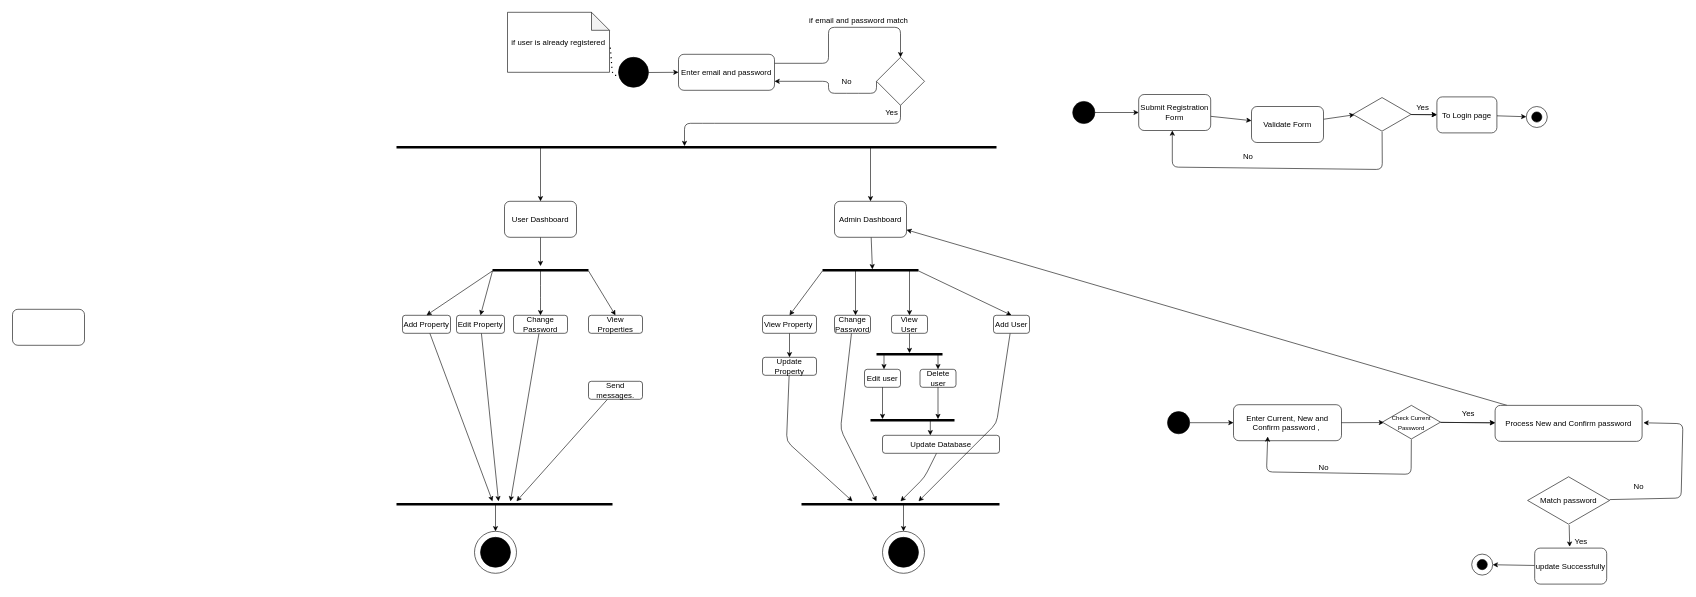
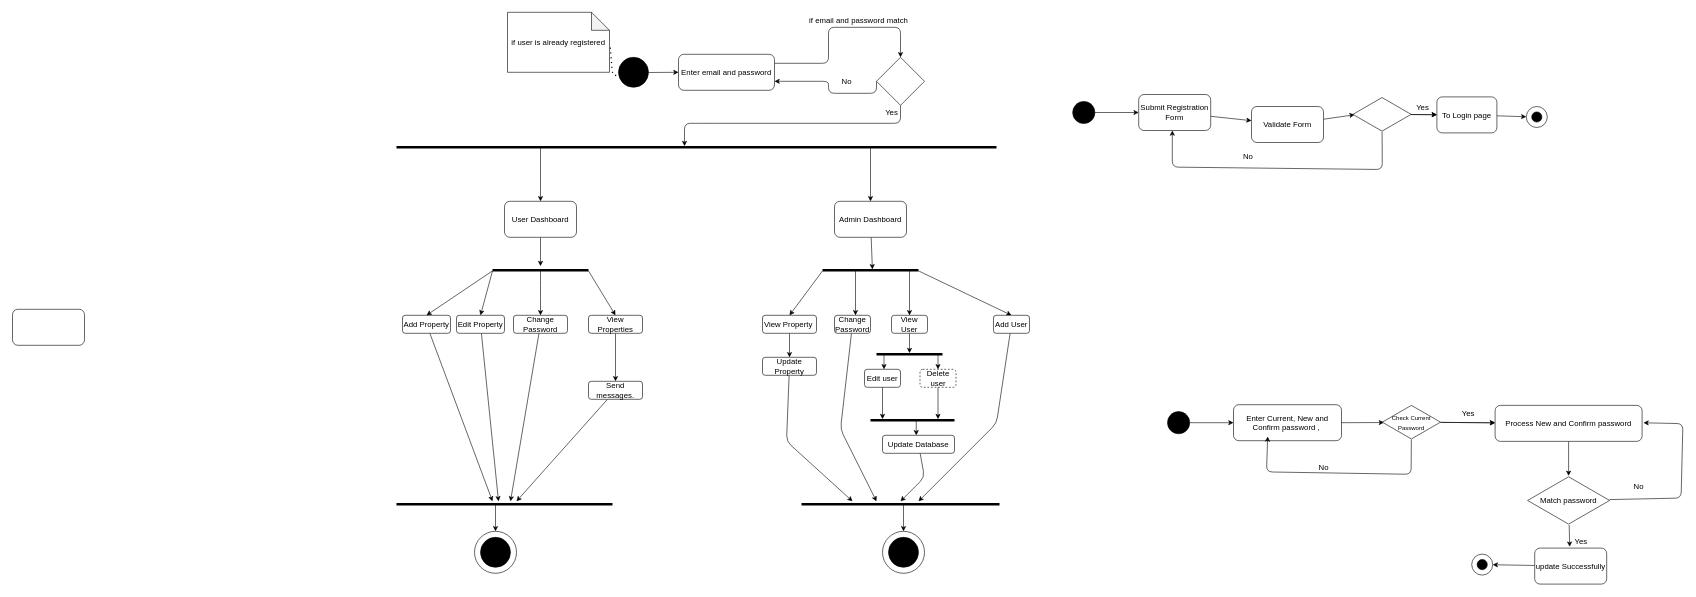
(1206, 317) -> (1568, 457)
none -> (615, 355)
(938, 378) -> (938, 378)
(941, 444) -> (918, 444)
